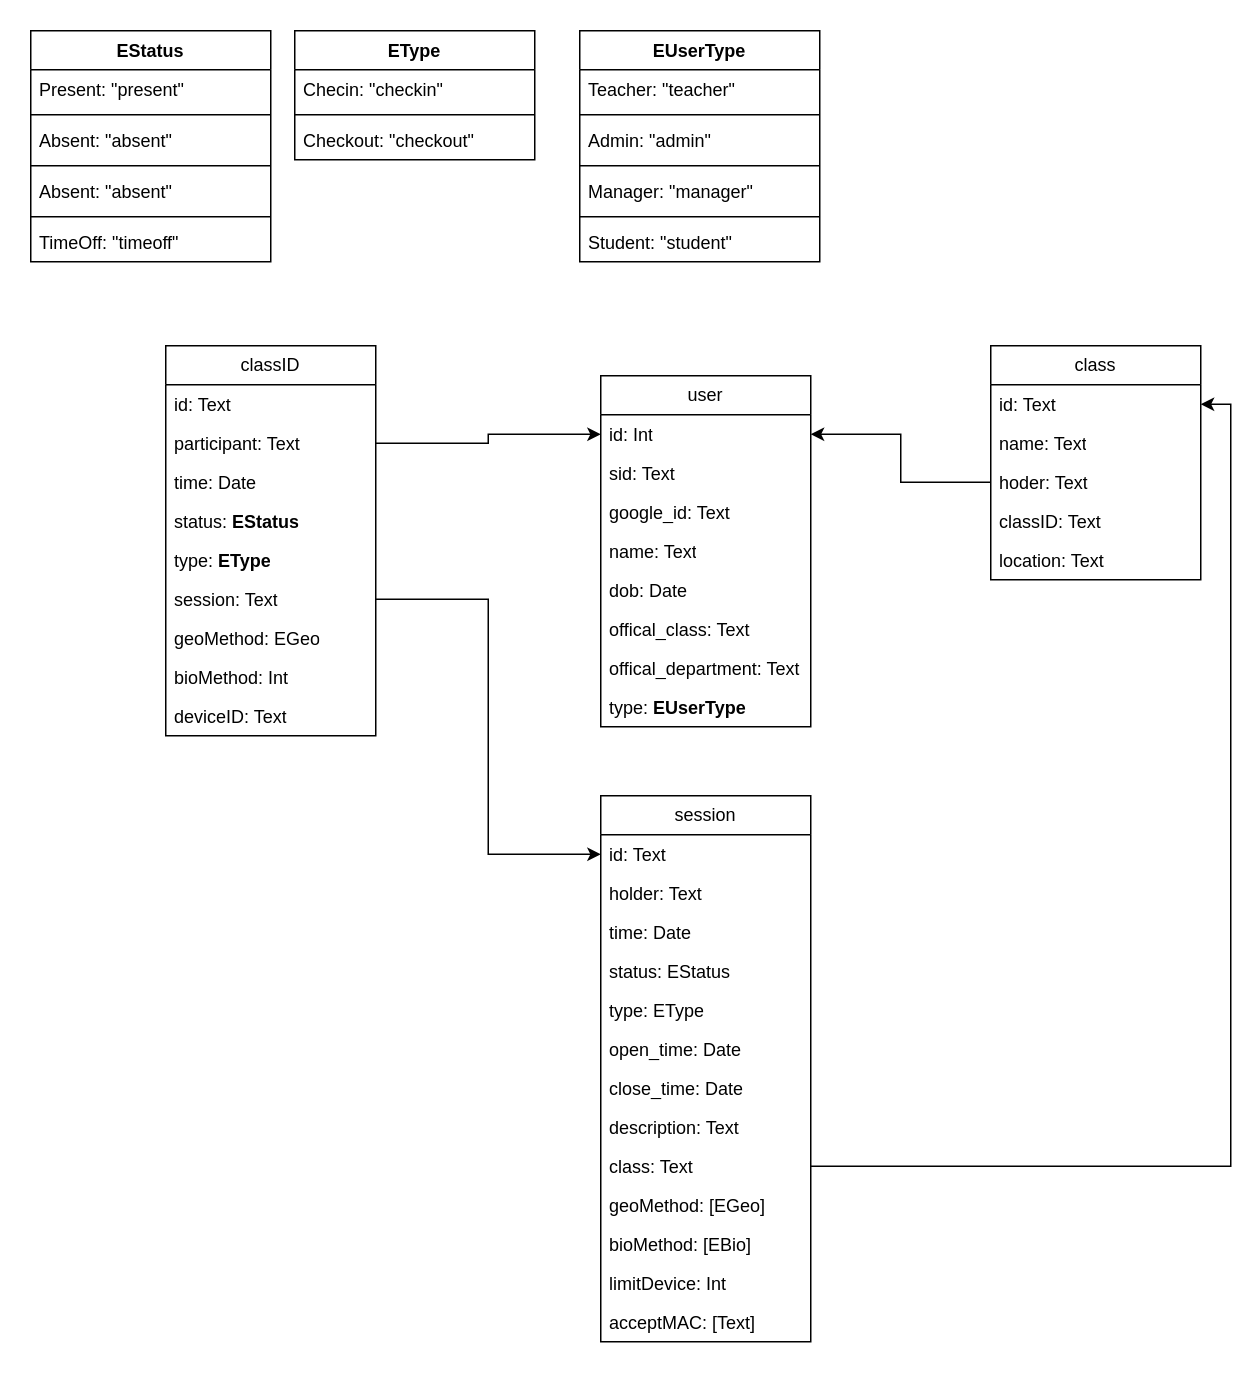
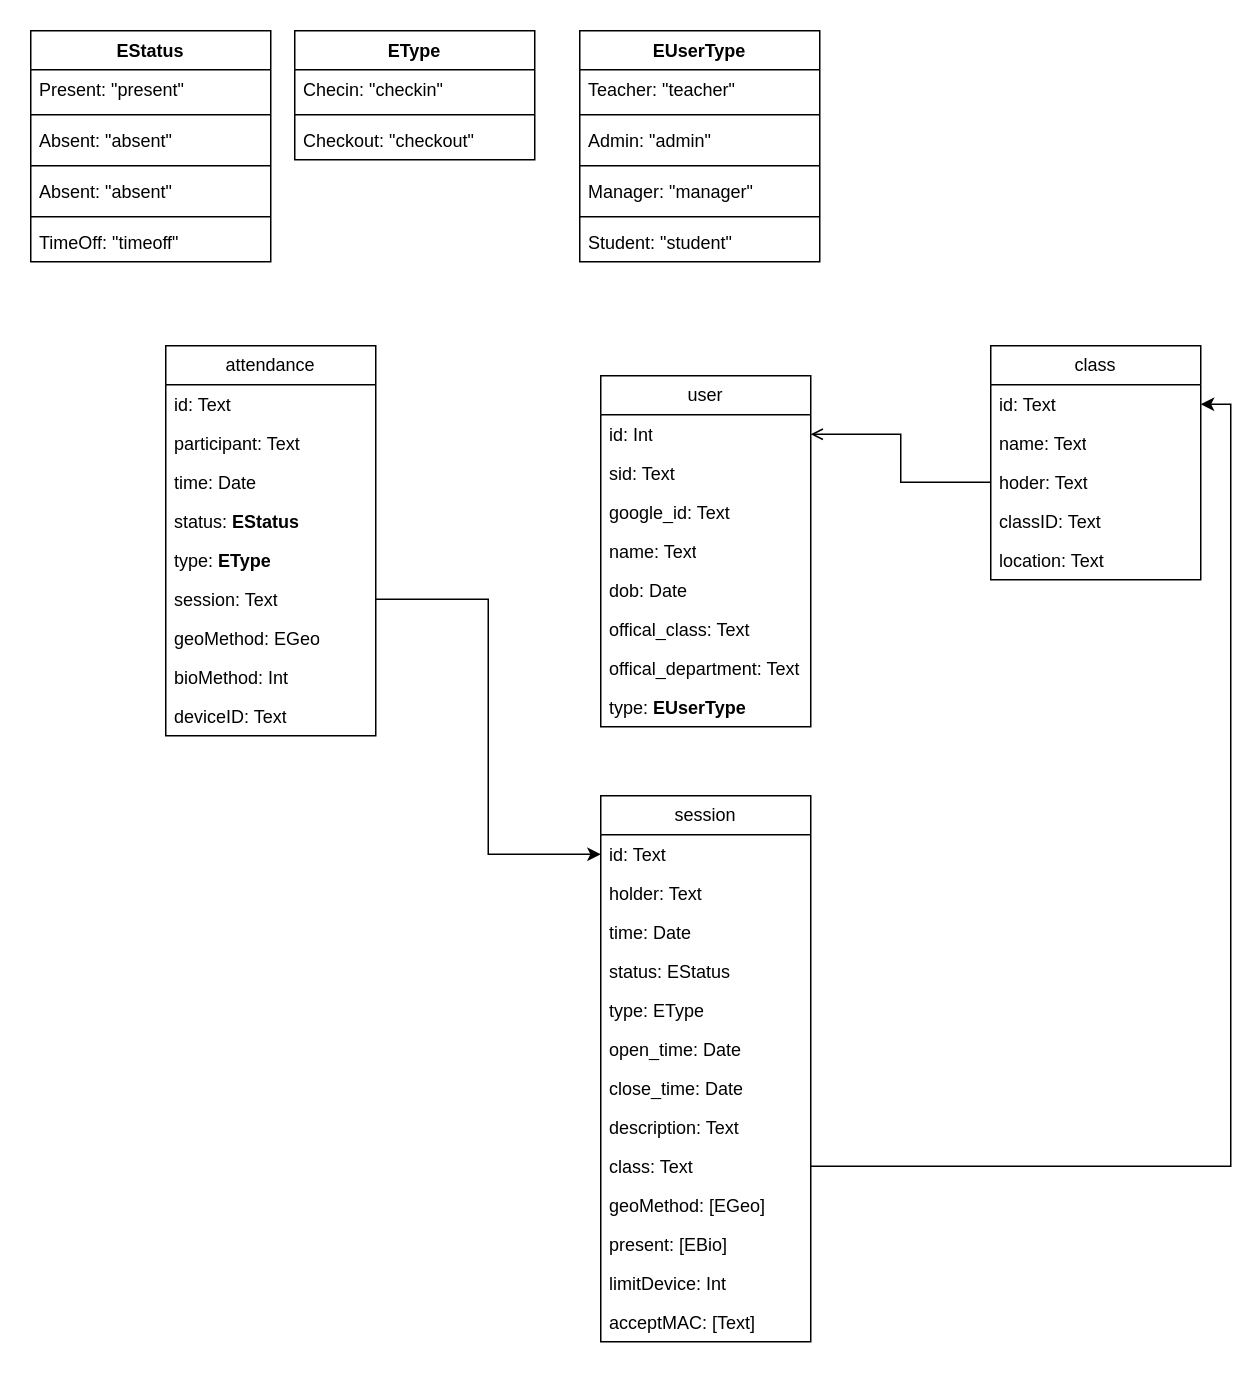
(271, 365) -> (271, 365)
(822, 434) -> (819, 434)
(487, 443) -> none
(686, 1246) -> (678, 1246)
